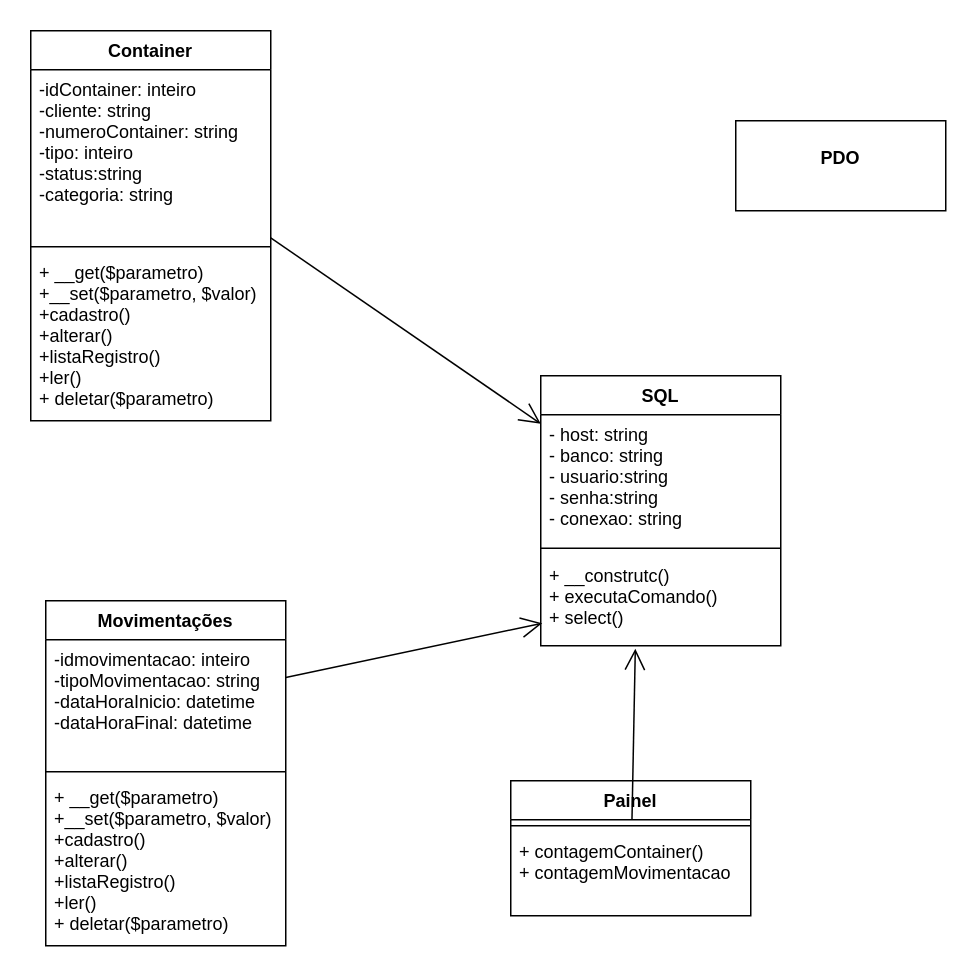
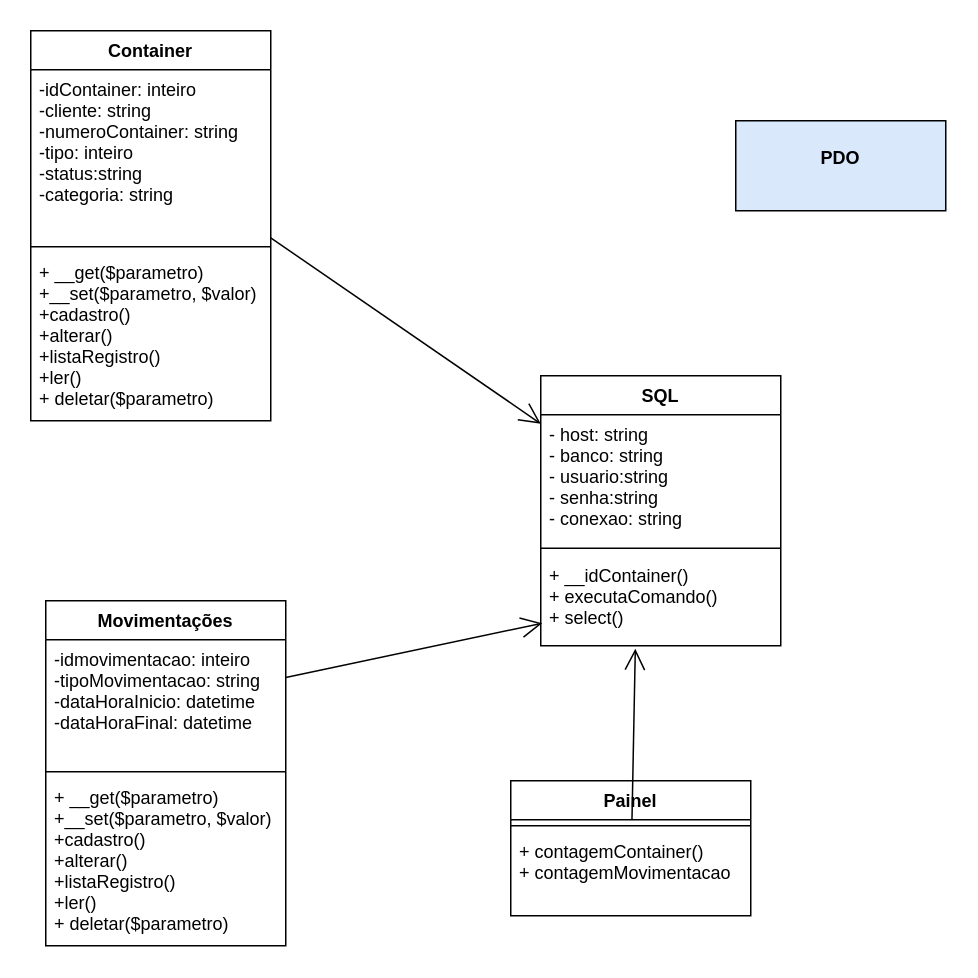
(841, 166) -> (841, 166)
(622, 576) -> (628, 576)
